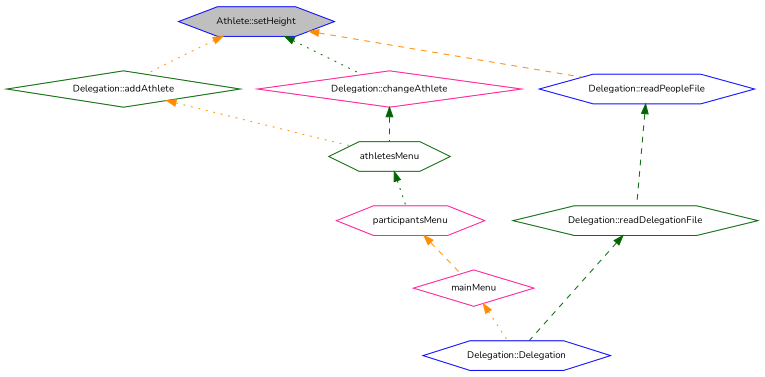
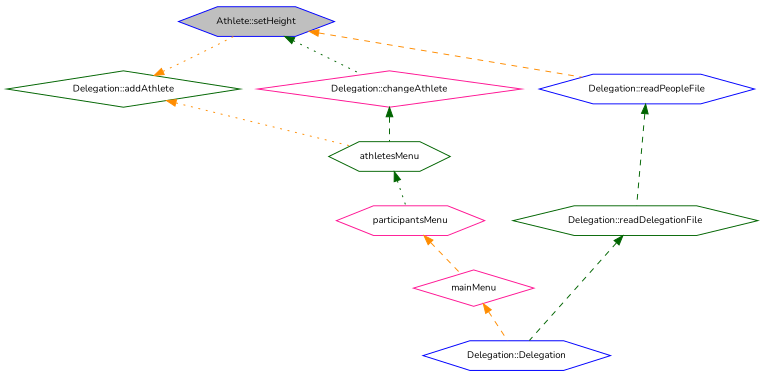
(180, 57) -> (199, 54)
(498, 326) -> (498, 326)
